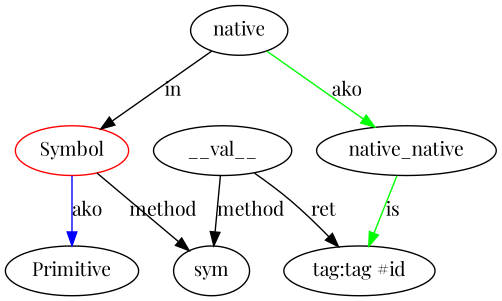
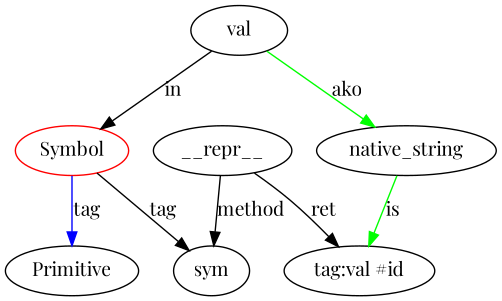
(239, 30) -> (239, 30)
(223, 151) -> (223, 151)
(406, 151) -> (406, 151)
(87, 211) -> (87, 211)
(163, 211) -> (163, 211)
(359, 271) -> (359, 271)
